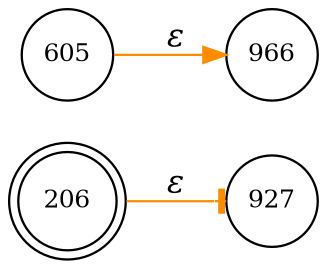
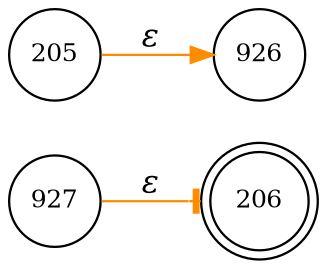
(67, 55) -> (55, 55)
(272, 55) -> (259, 55)
(170, 201) -> (145, 201)
